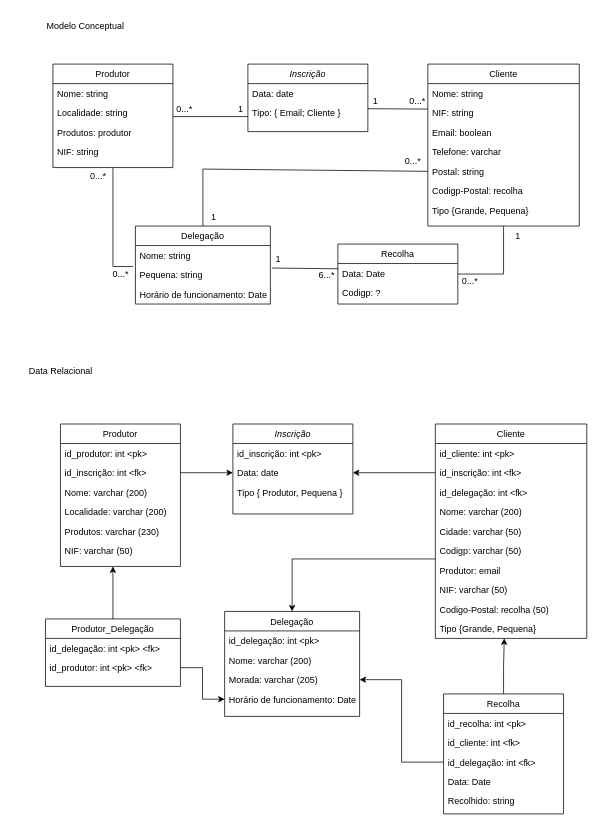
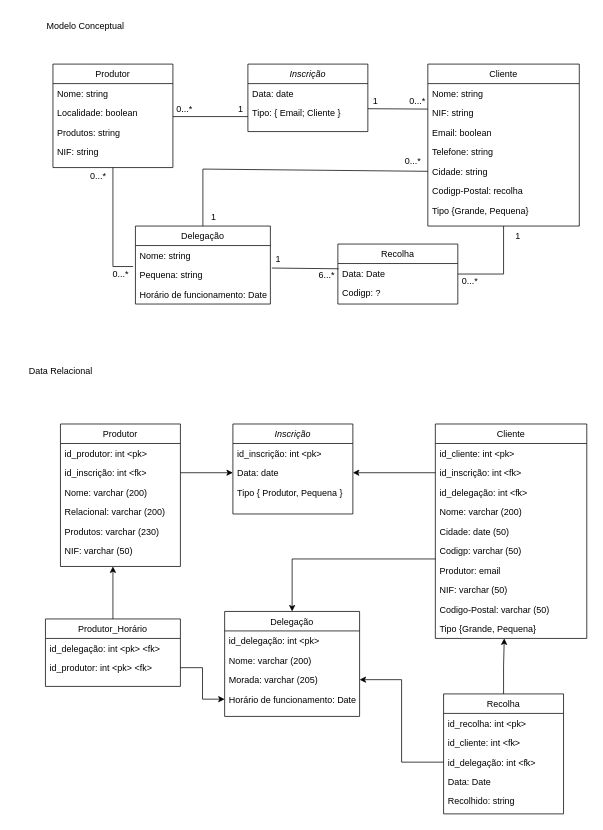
(97, 113) -> (99, 113)
(100, 133) -> (94, 133)
(471, 152) -> (468, 152)
(463, 172) -> (463, 172)
(122, 512) -> (120, 512)
(485, 532) -> (478, 532)
(501, 610) -> (502, 610)
(113, 629) -> (113, 629)
